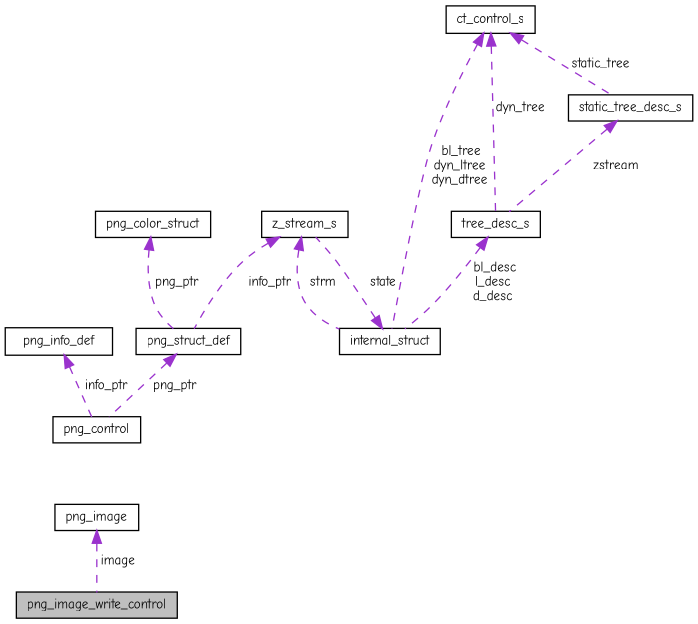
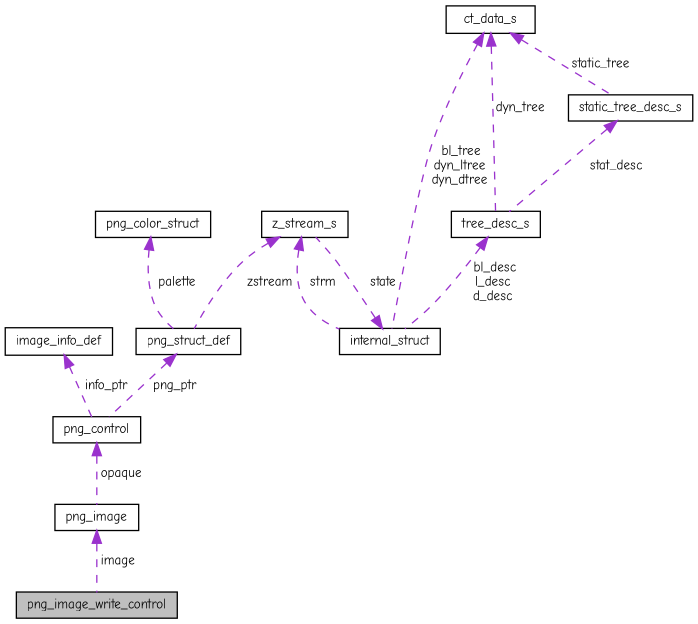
(491, 20) -> (491, 20)
(614, 166) -> (614, 166)
(175, 283) -> (175, 283)
(268, 283) -> (268, 283)
(59, 341) -> (59, 341)
none -> (97, 480)
